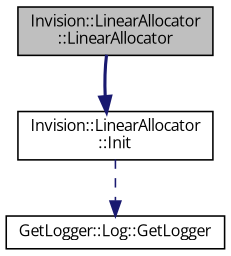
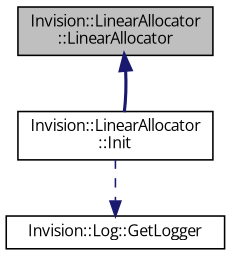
(105, 76) -> (126, 91)
(115, 232) -> (115, 232)
